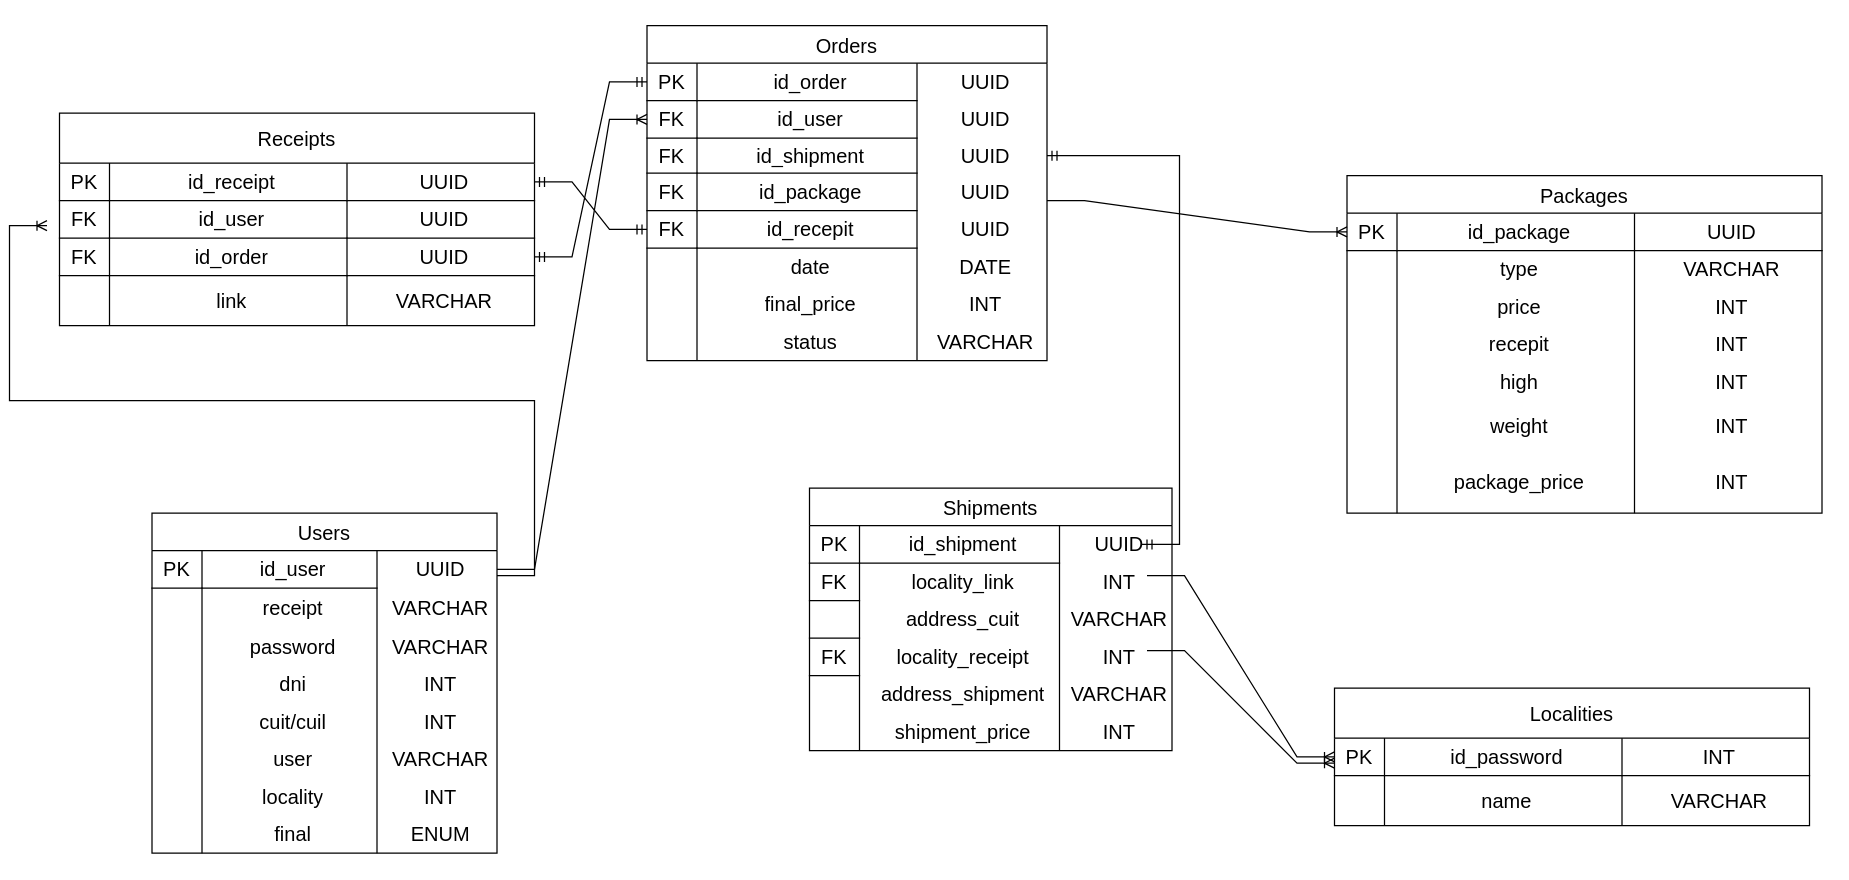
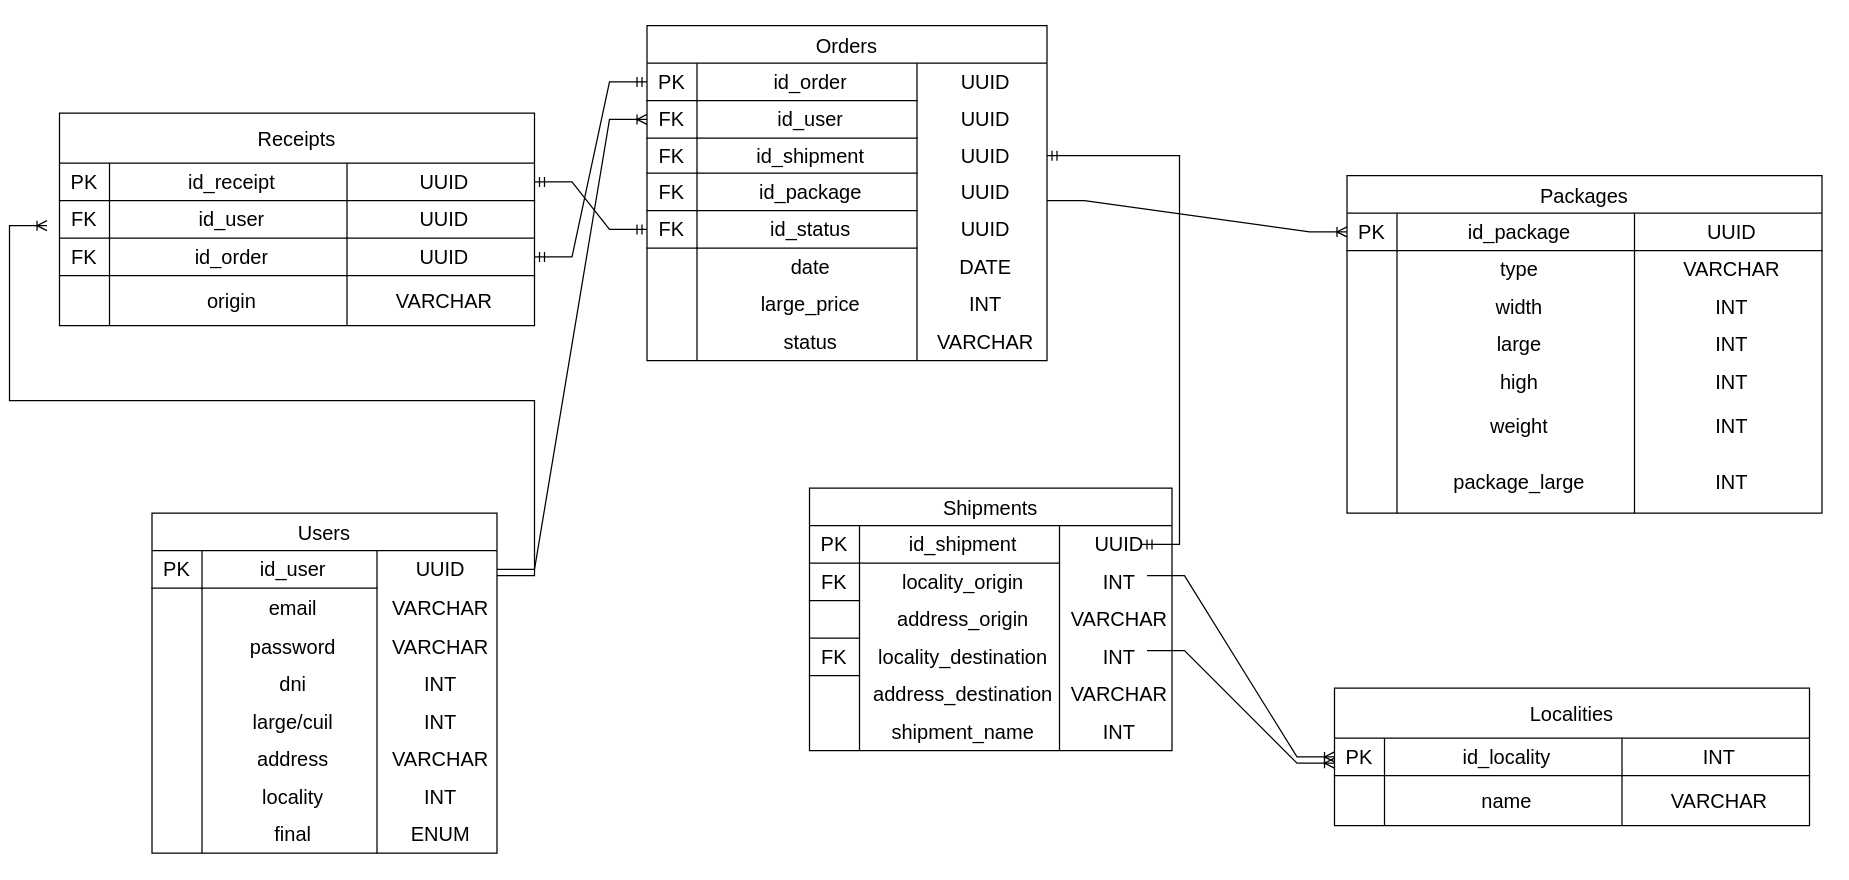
(811, 229) -> (811, 229)
(232, 301) -> (232, 301)
(811, 304) -> (811, 304)
(1519, 307) -> (1519, 307)
(1519, 344) -> (1519, 344)
(1519, 482) -> (1519, 482)
(963, 582) -> (963, 582)
(293, 608) -> (293, 608)
(963, 619) -> (963, 619)
(963, 657) -> (963, 657)
(963, 694) -> (963, 694)
(293, 722) -> (293, 722)
(963, 732) -> (963, 732)
(1507, 757) -> (1507, 757)
(293, 759) -> (293, 759)
